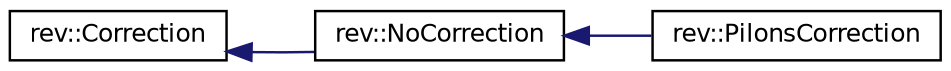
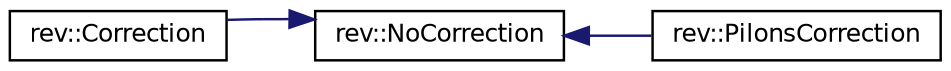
(283, 52) -> (258, 19)
